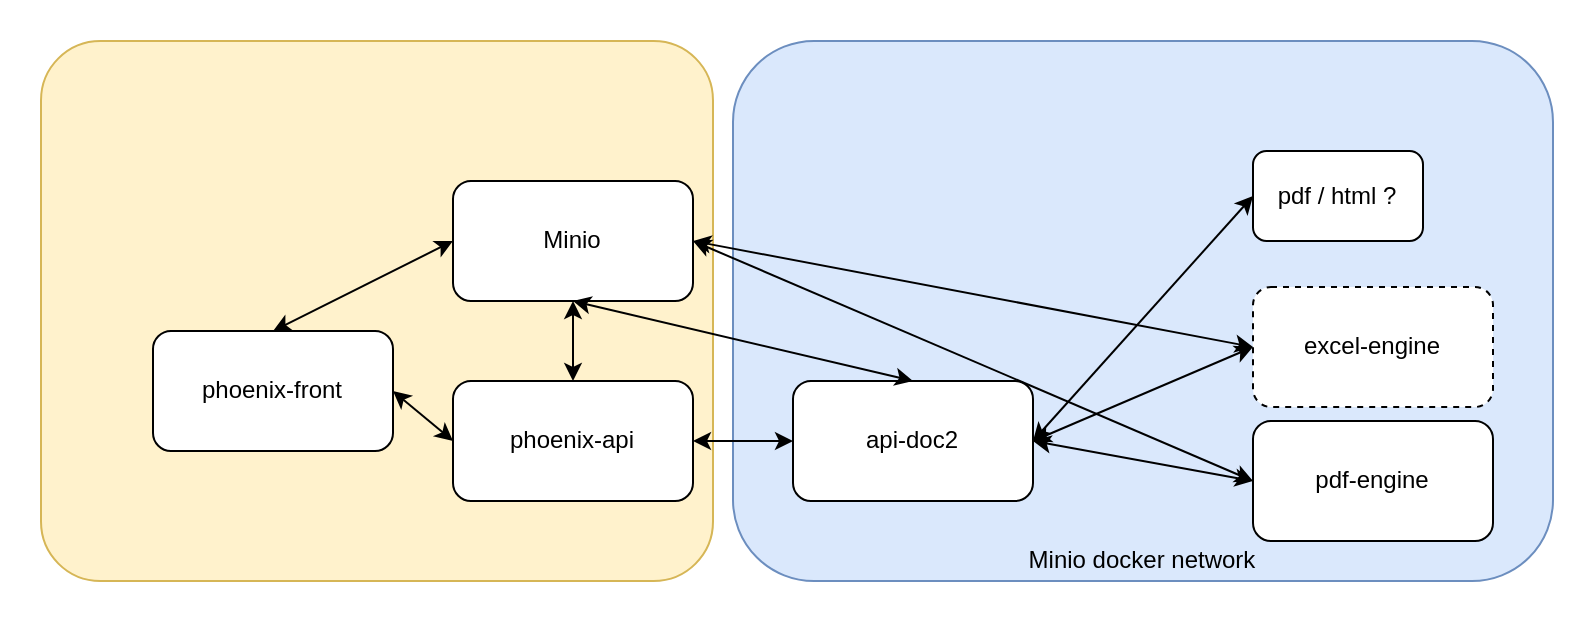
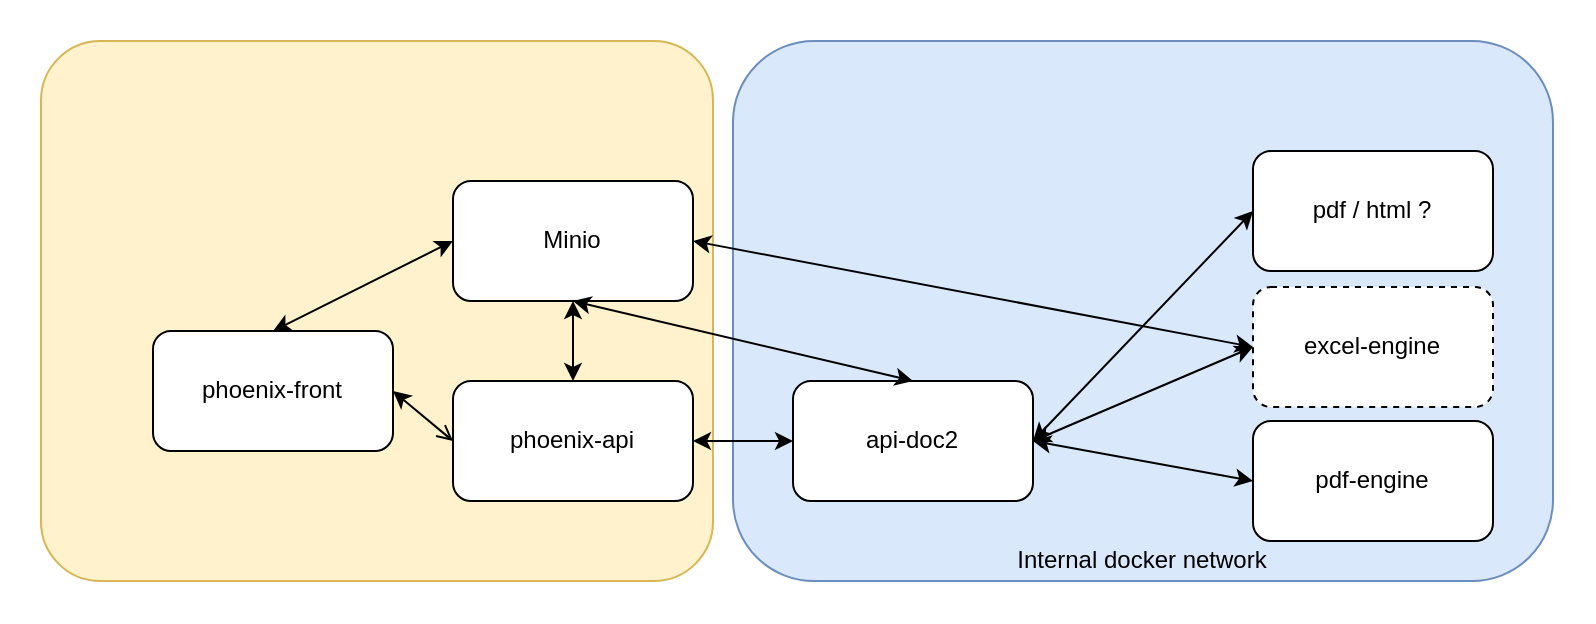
(1338, 196) -> (1373, 211)
(885, 323) -> none
(442, 432) -> (444, 434)
(1143, 561) -> (1143, 561)
